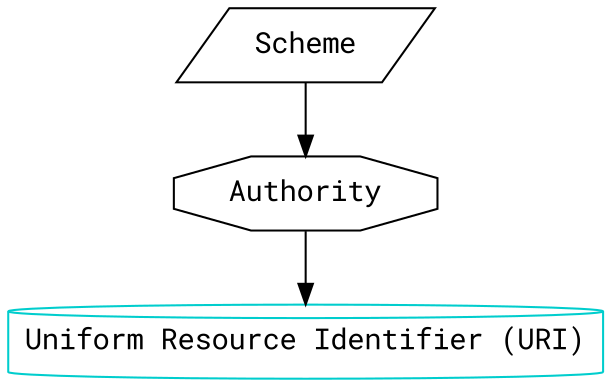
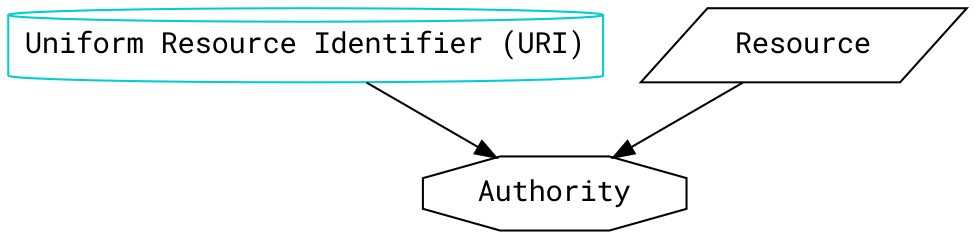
(306, 45) -> (804, 45)
(306, 257) -> (422, 115)
